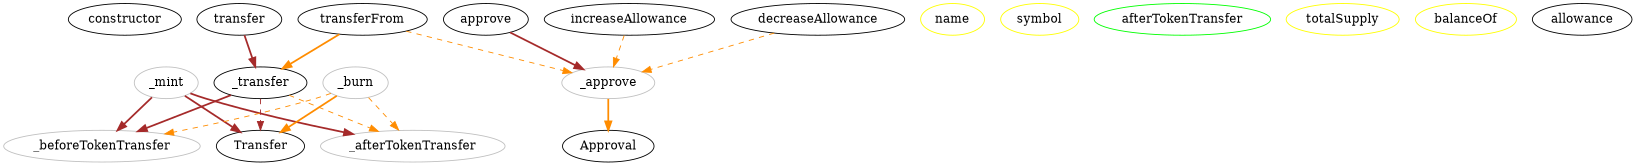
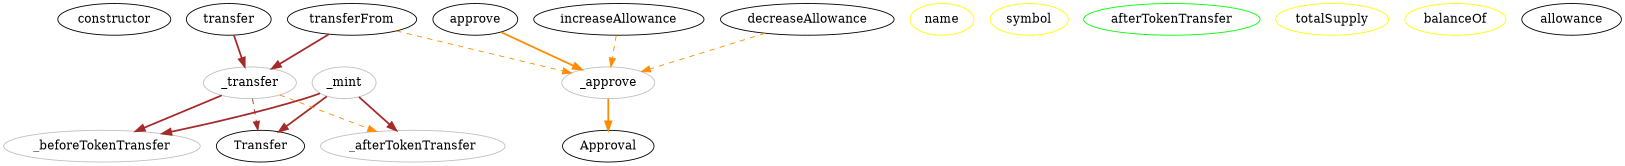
(315, 49) -> (304, 49)
(543, 49) -> (537, 49)
(260, 83) -> (250, 83)
(356, 83) -> none
